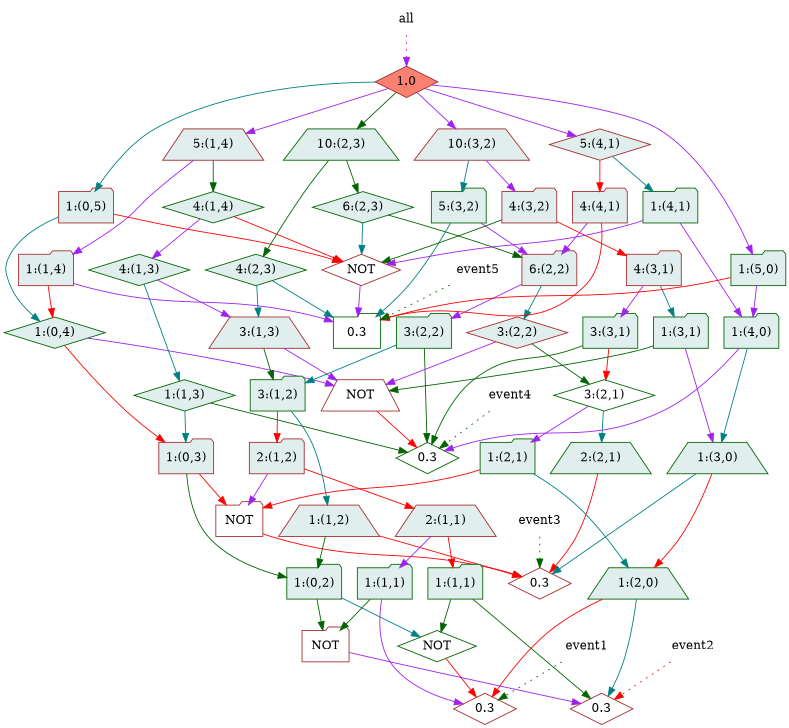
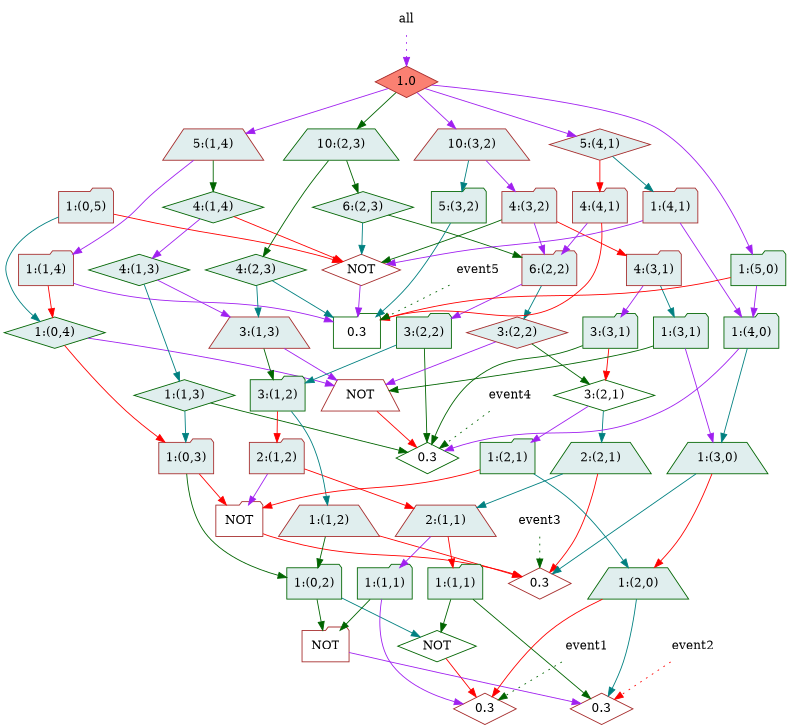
(224, 101) -> none
(670, 207) -> (670, 207)
(500, 236) -> (538, 234)
none -> (524, 489)
